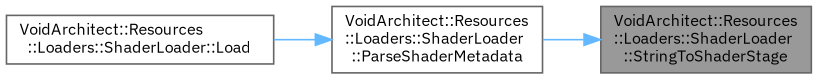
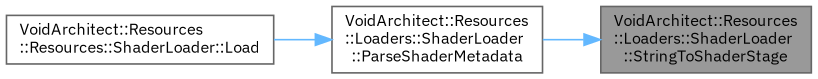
(140, 40) -> (140, 40)
